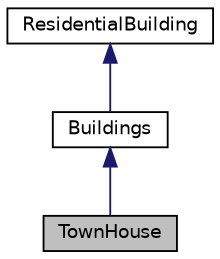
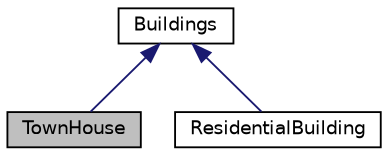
(110, 87) -> (234, 85)
